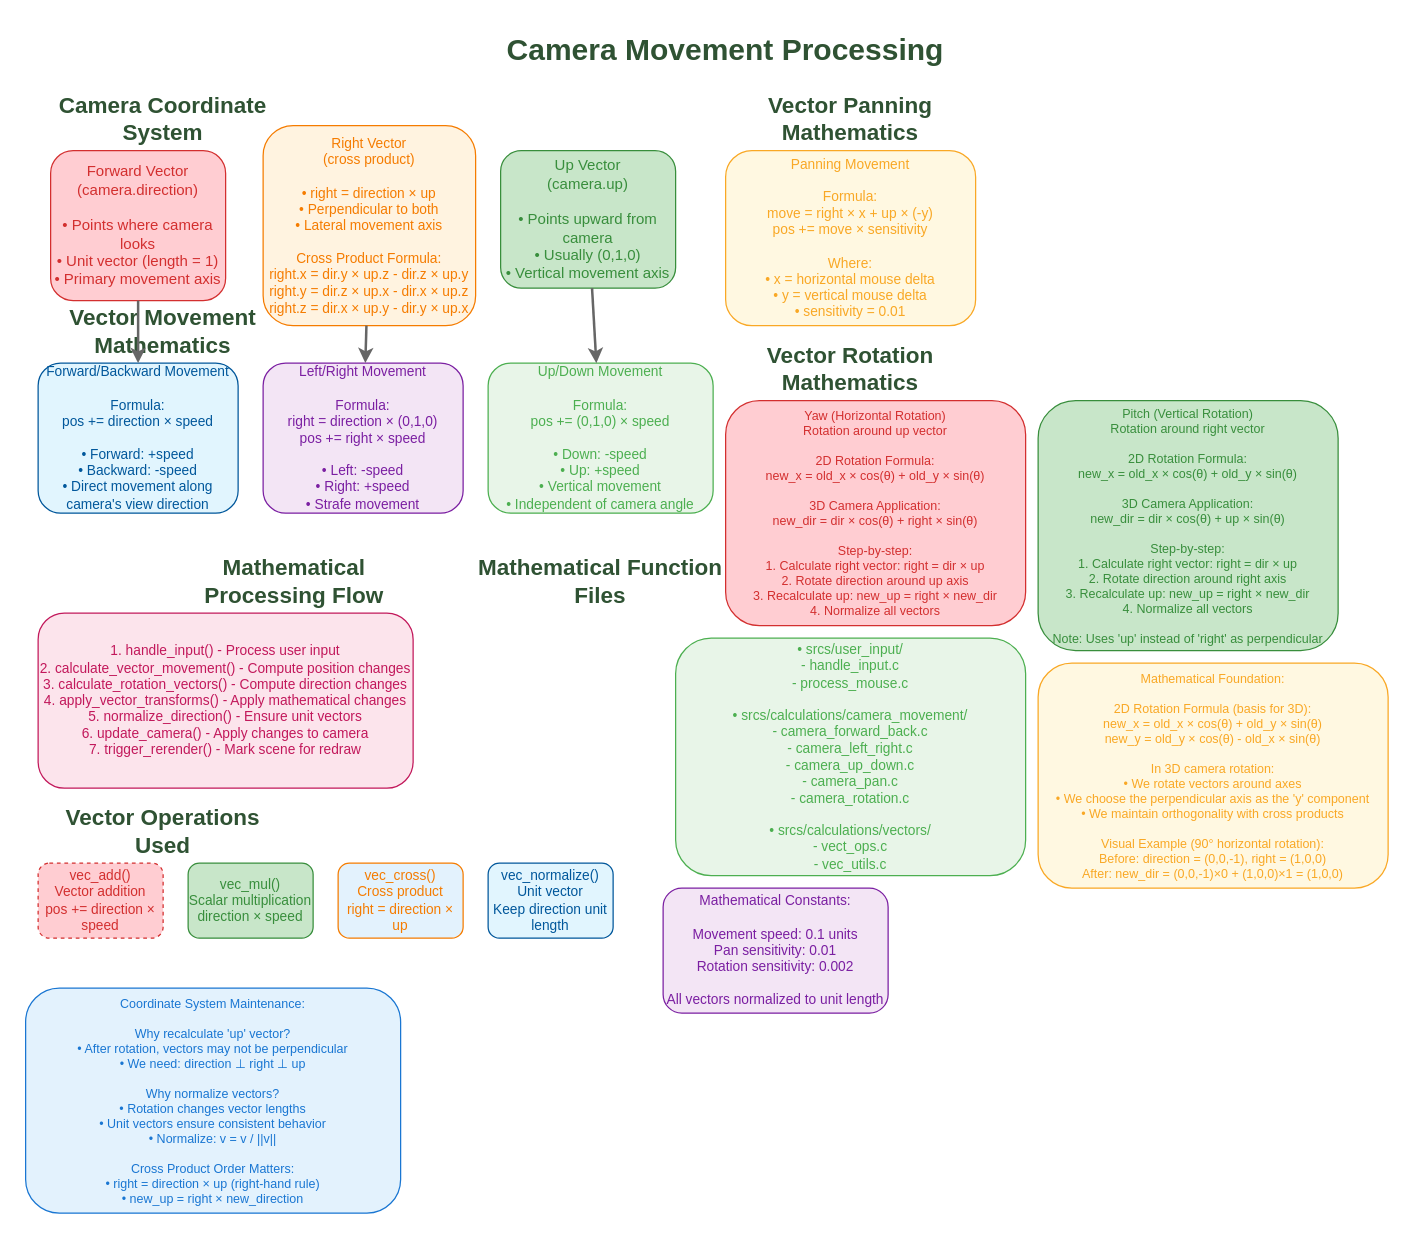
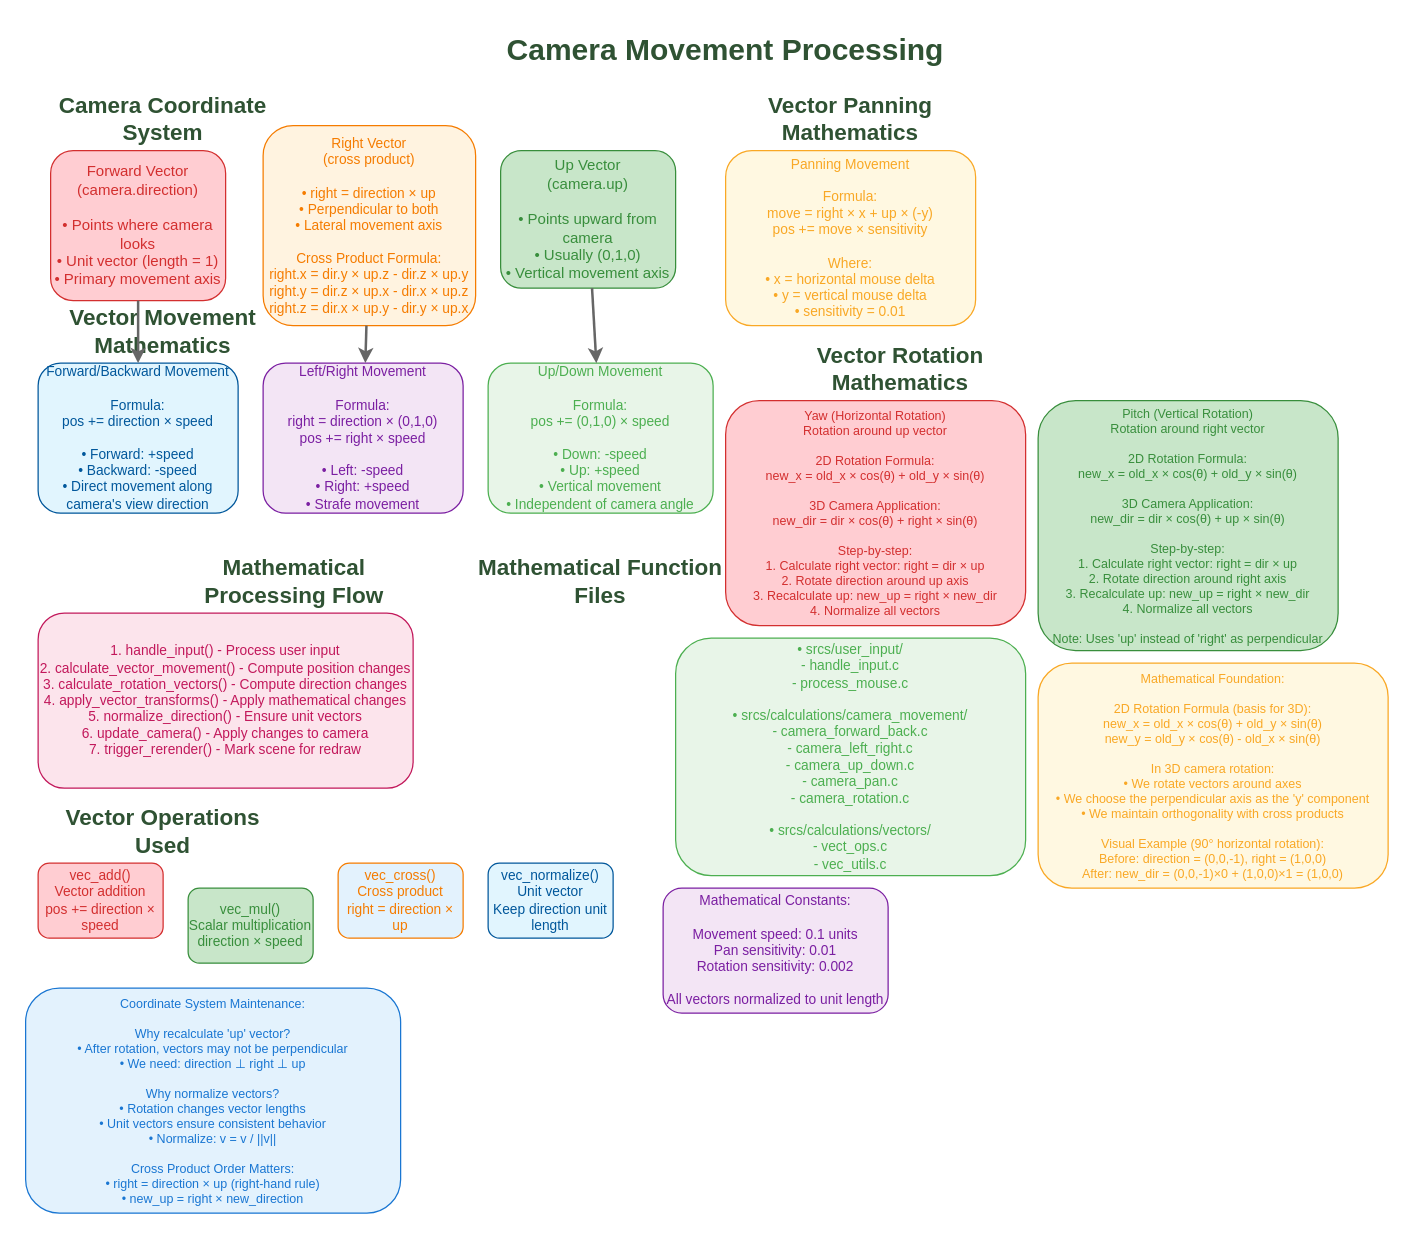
(851, 369) -> (901, 369)
(101, 901) -> (101, 901)
(251, 901) -> (251, 926)
